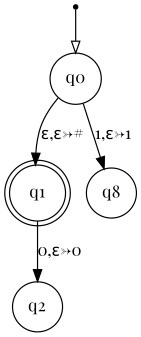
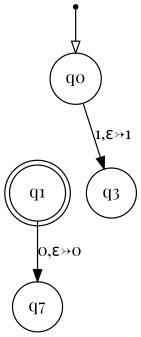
(42, 123) -> none
(111, 193) -> (111, 193)
(38, 307) -> (38, 307)
